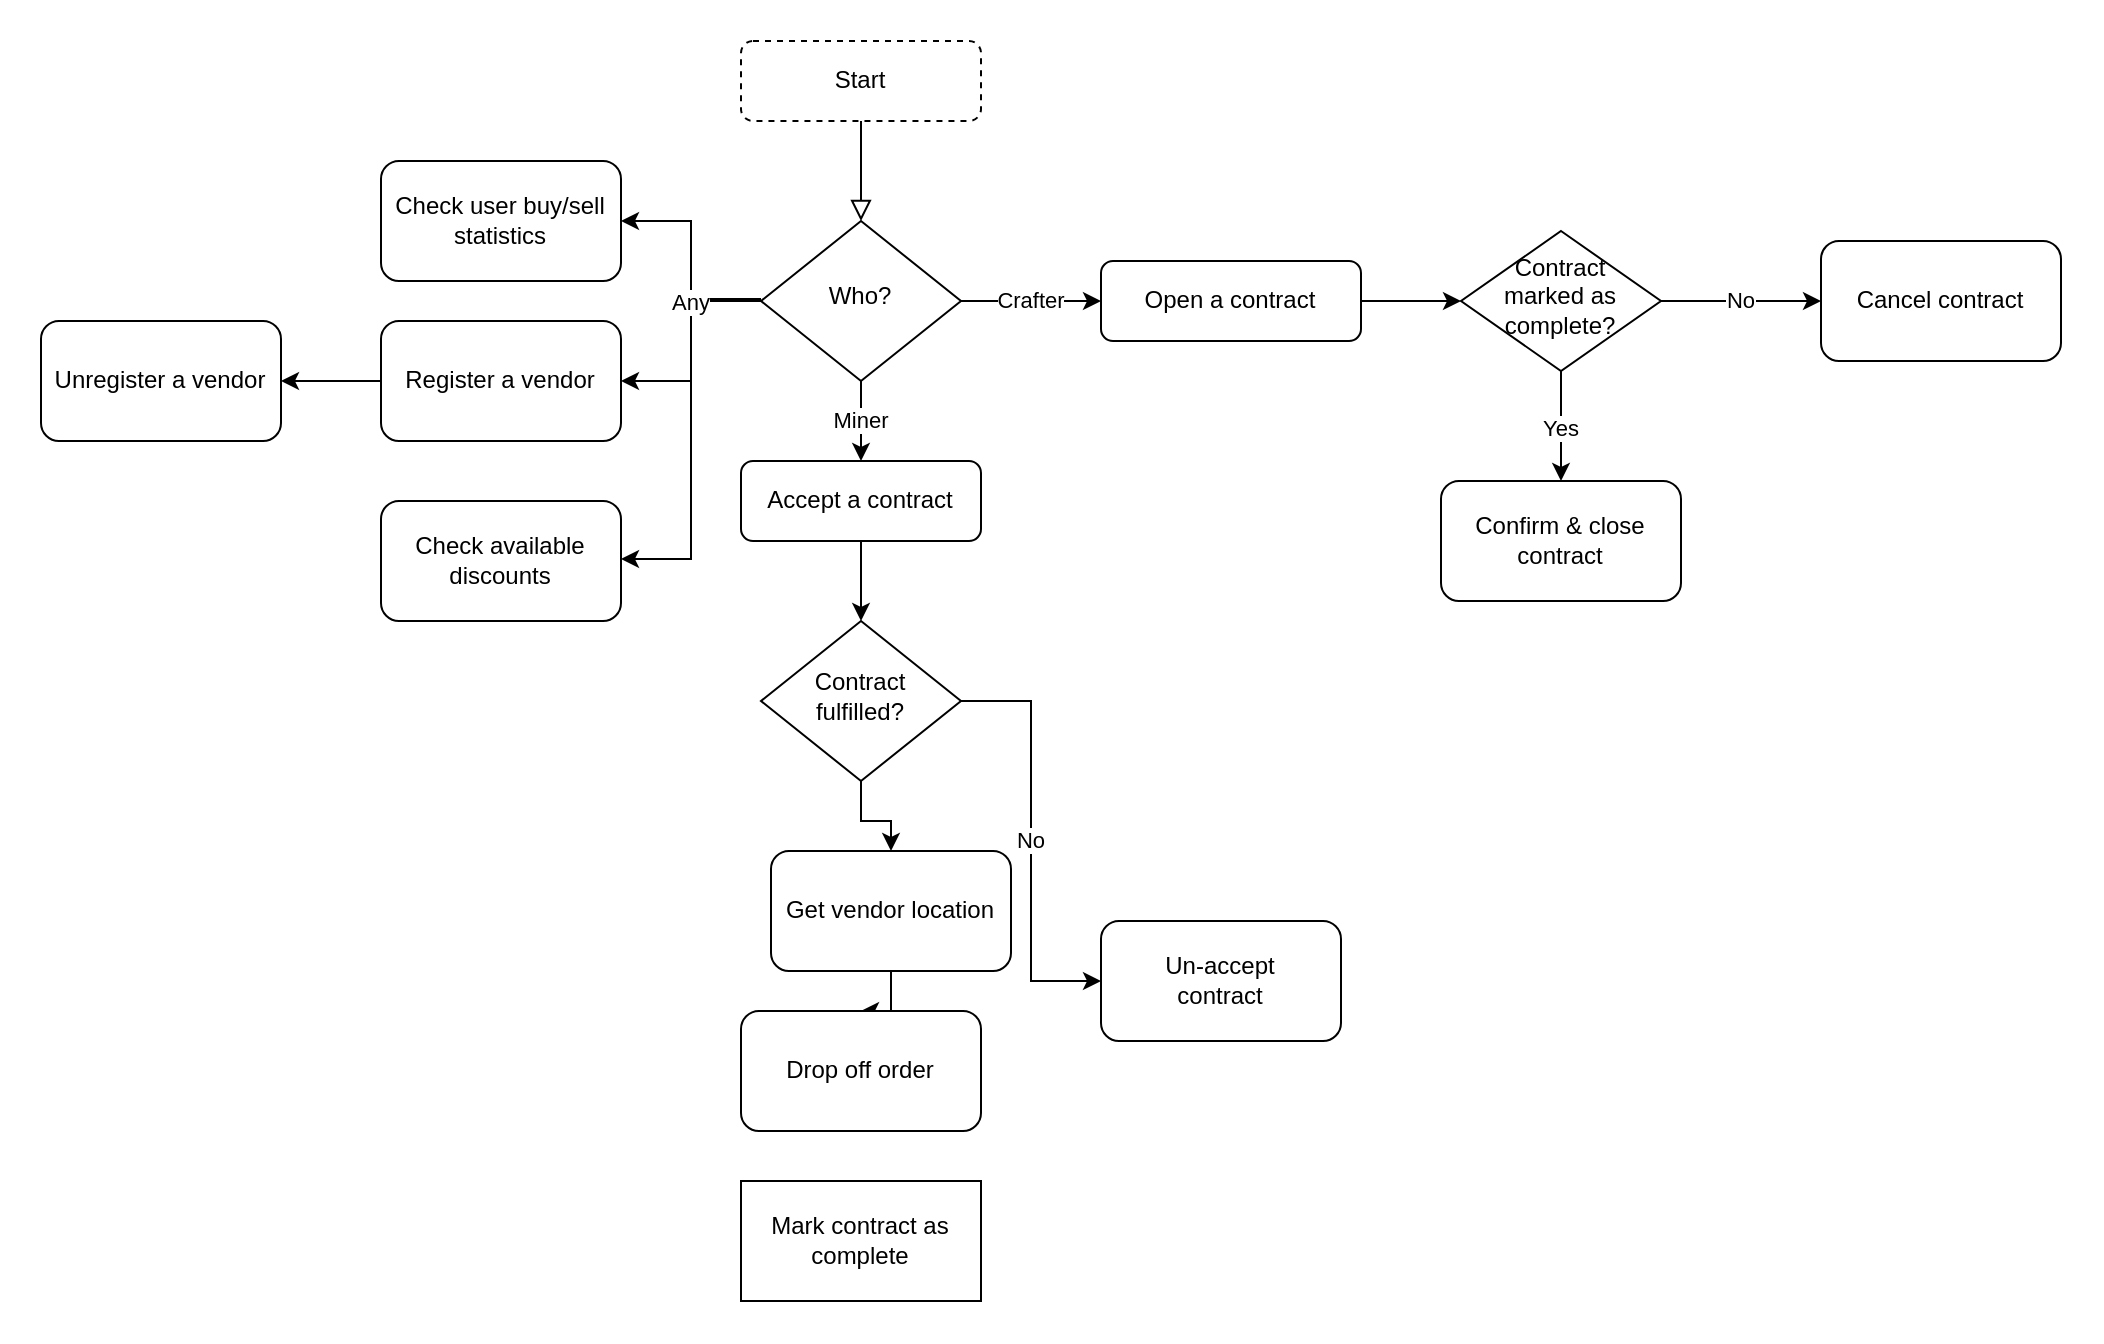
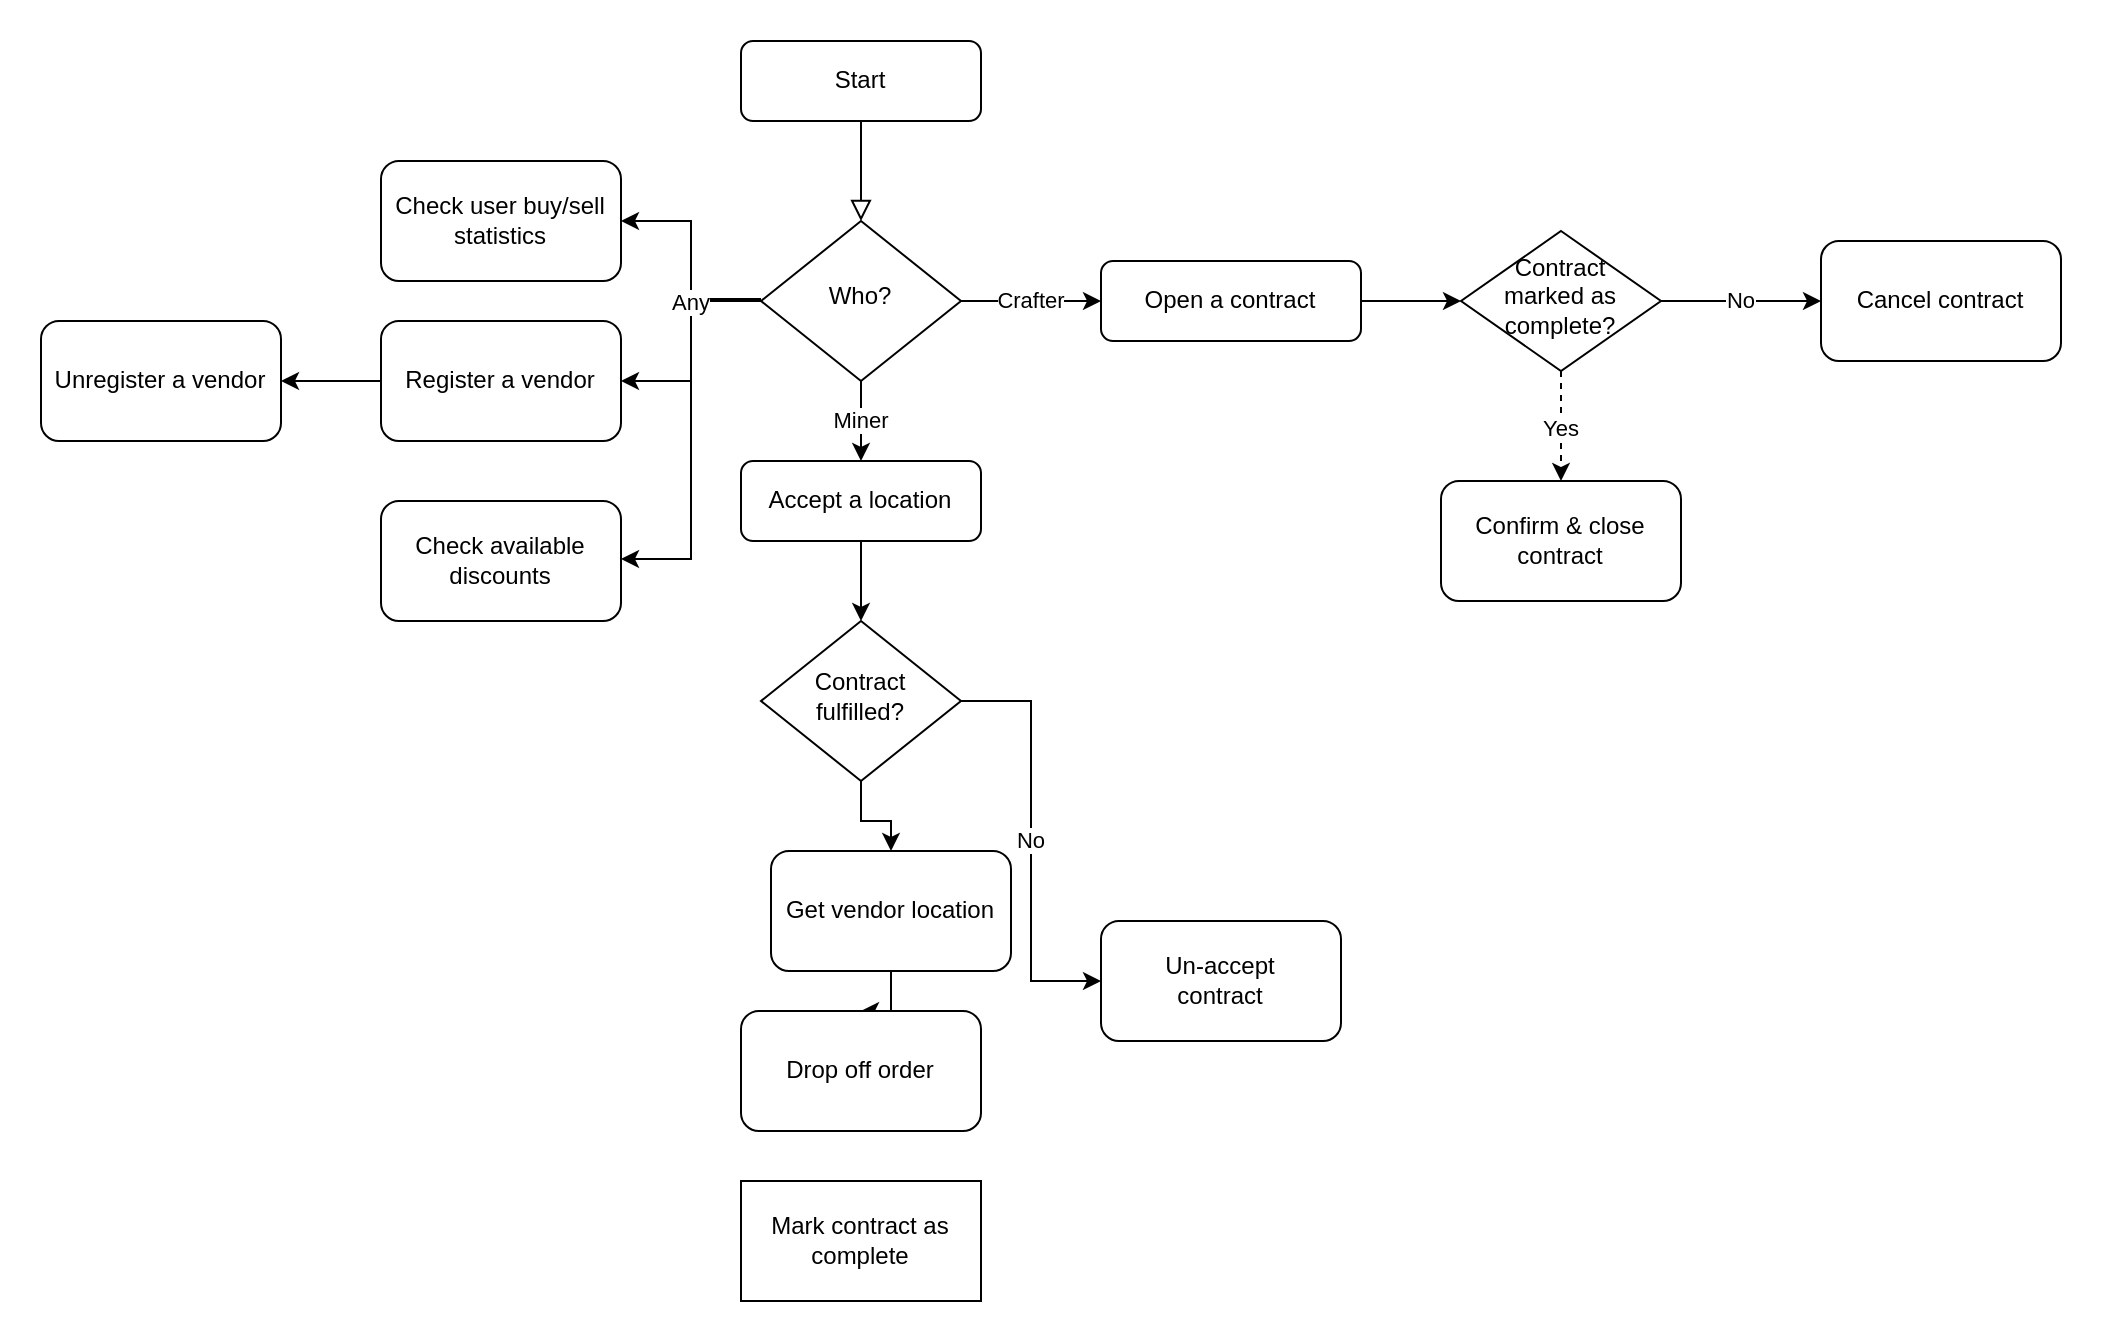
(861, 81) -> (861, 81)
(1561, 396) -> (1561, 396)
(861, 501) -> (861, 501)
